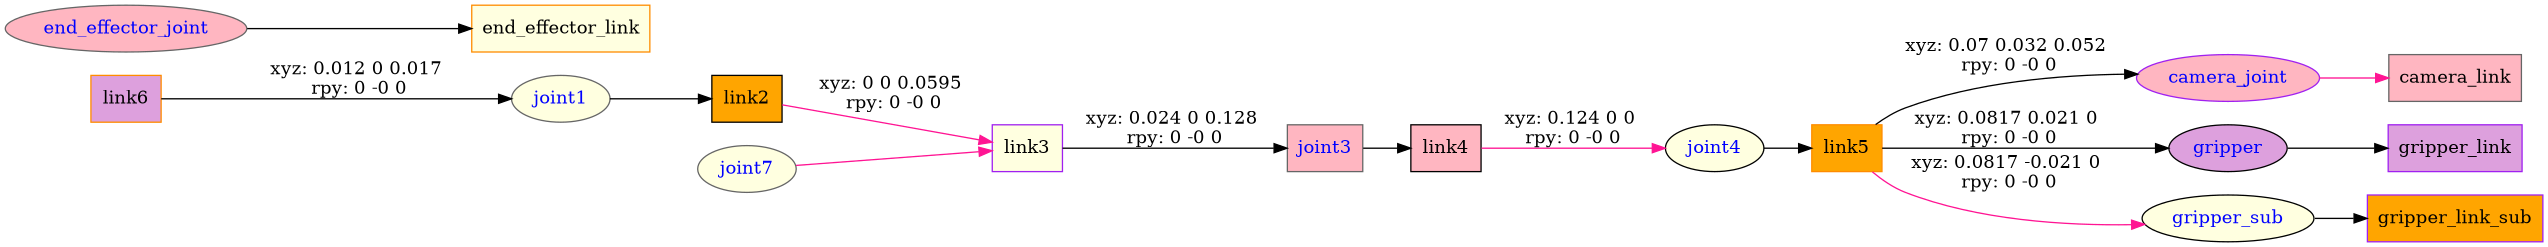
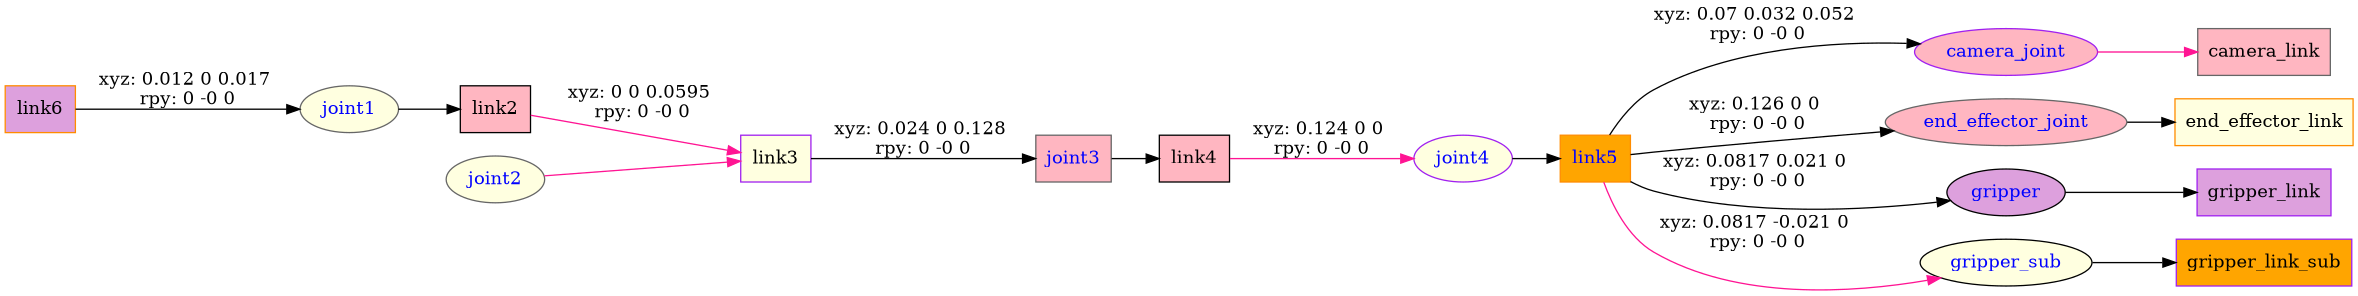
(747, 99) -> (495, 109)
none -> (1755, 143)
(1715, 148) -> (1463, 159)
(1847, 148) -> (1595, 159)
(747, 169) -> (495, 179)
